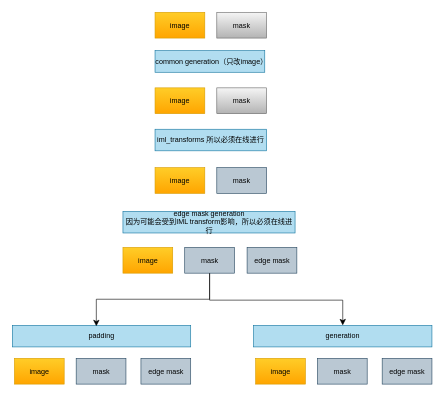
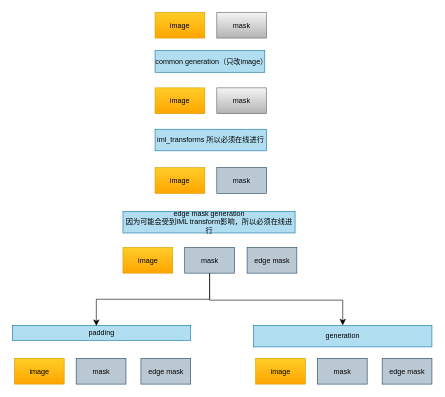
(102, 336) -> (102, 333)
